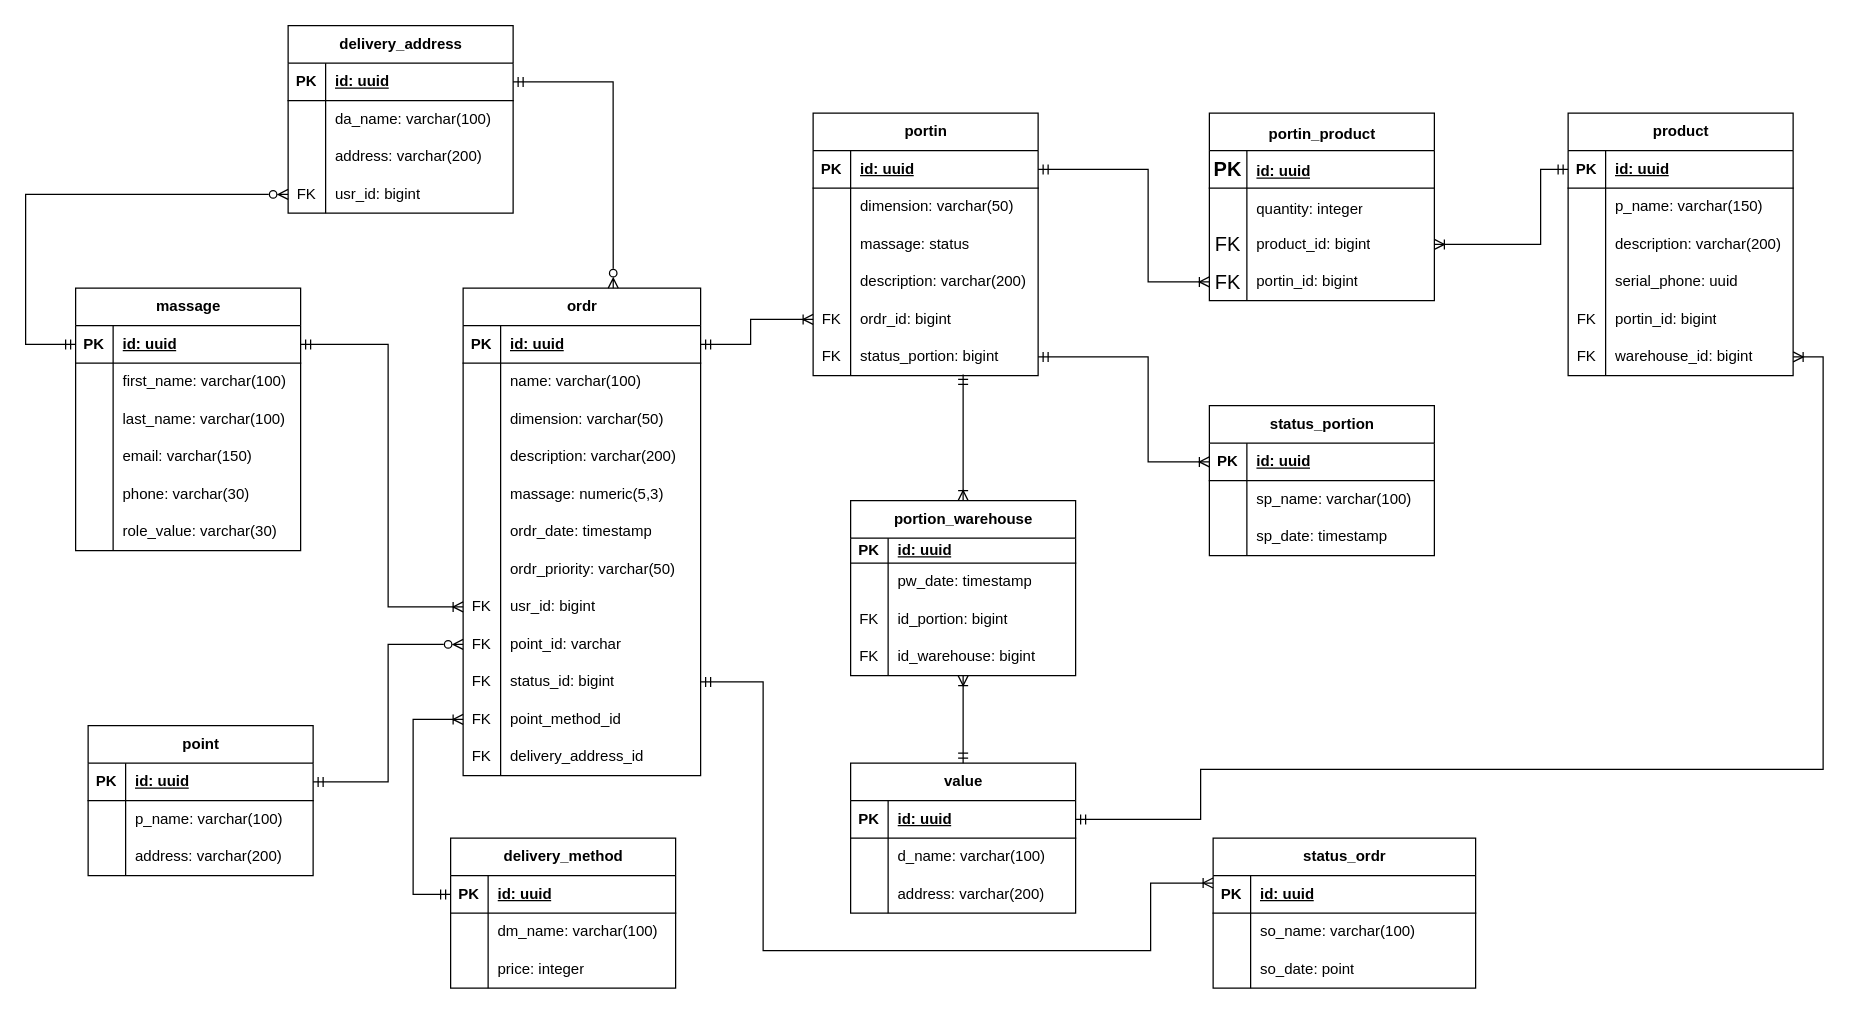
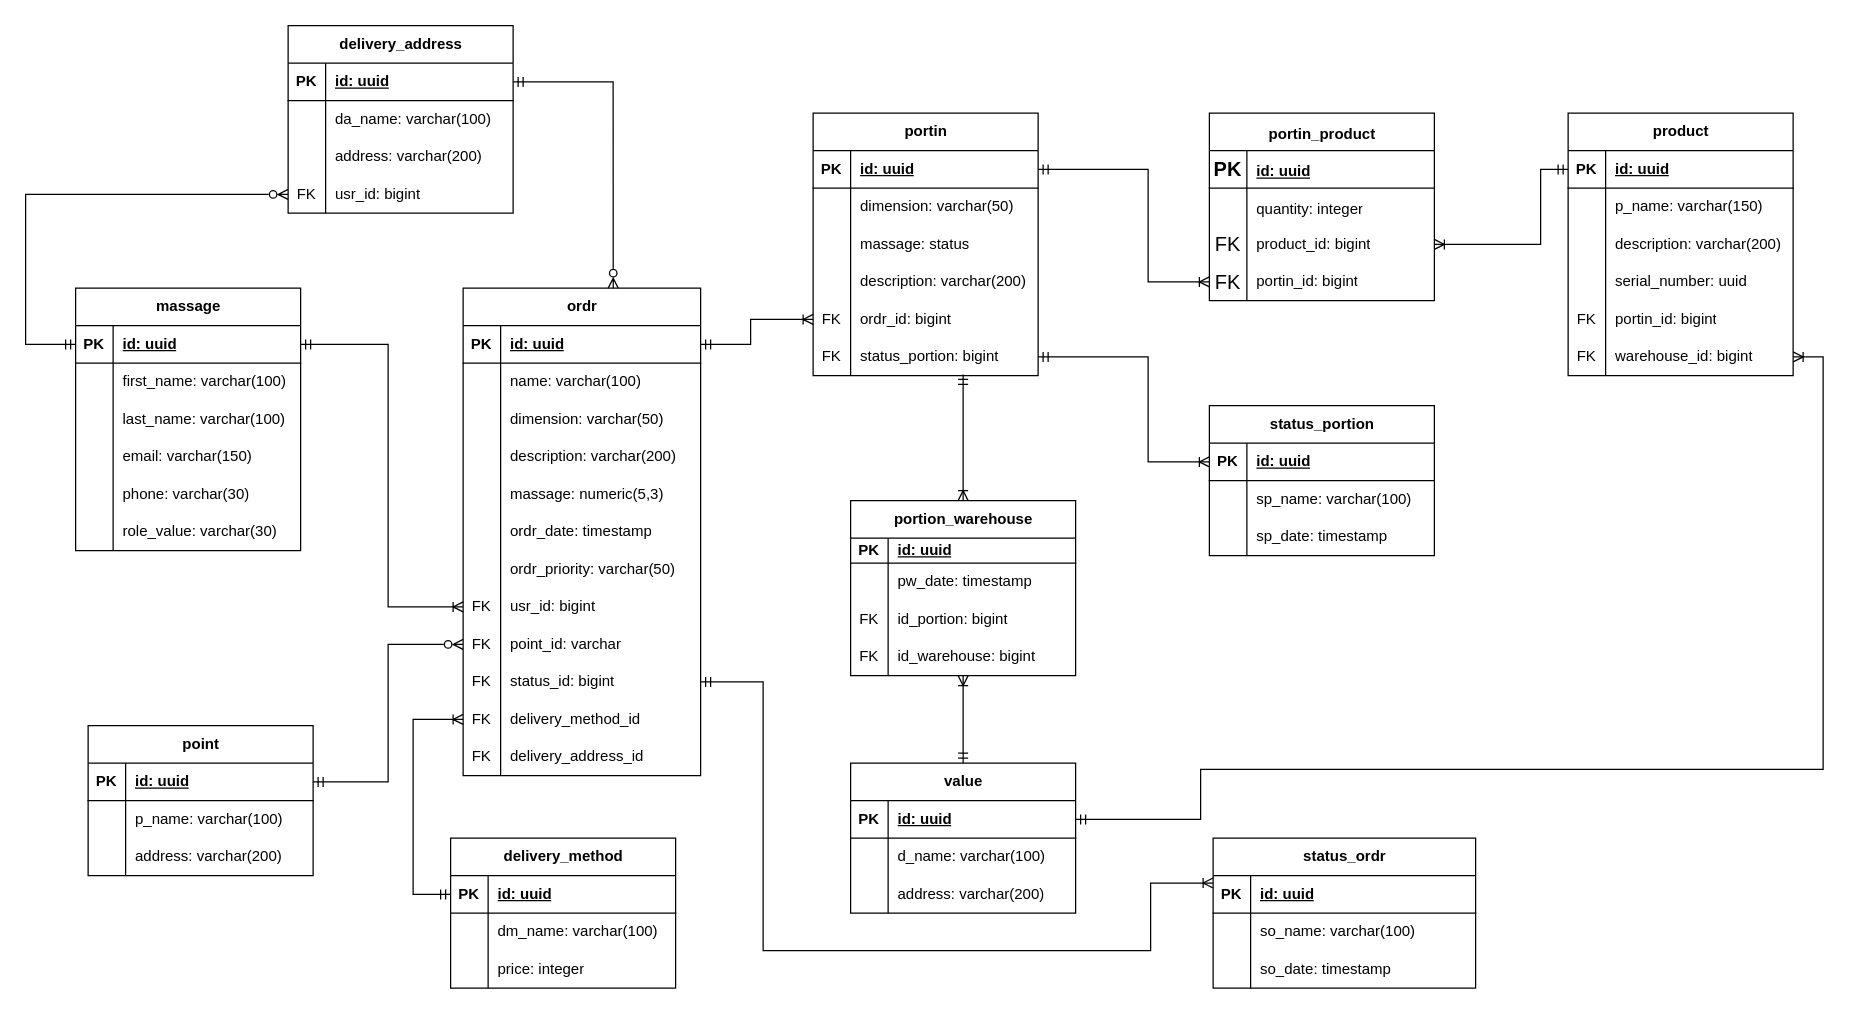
(1681, 282) -> (1686, 282)
(570, 719) -> (580, 719)
(1314, 969) -> (1330, 969)
